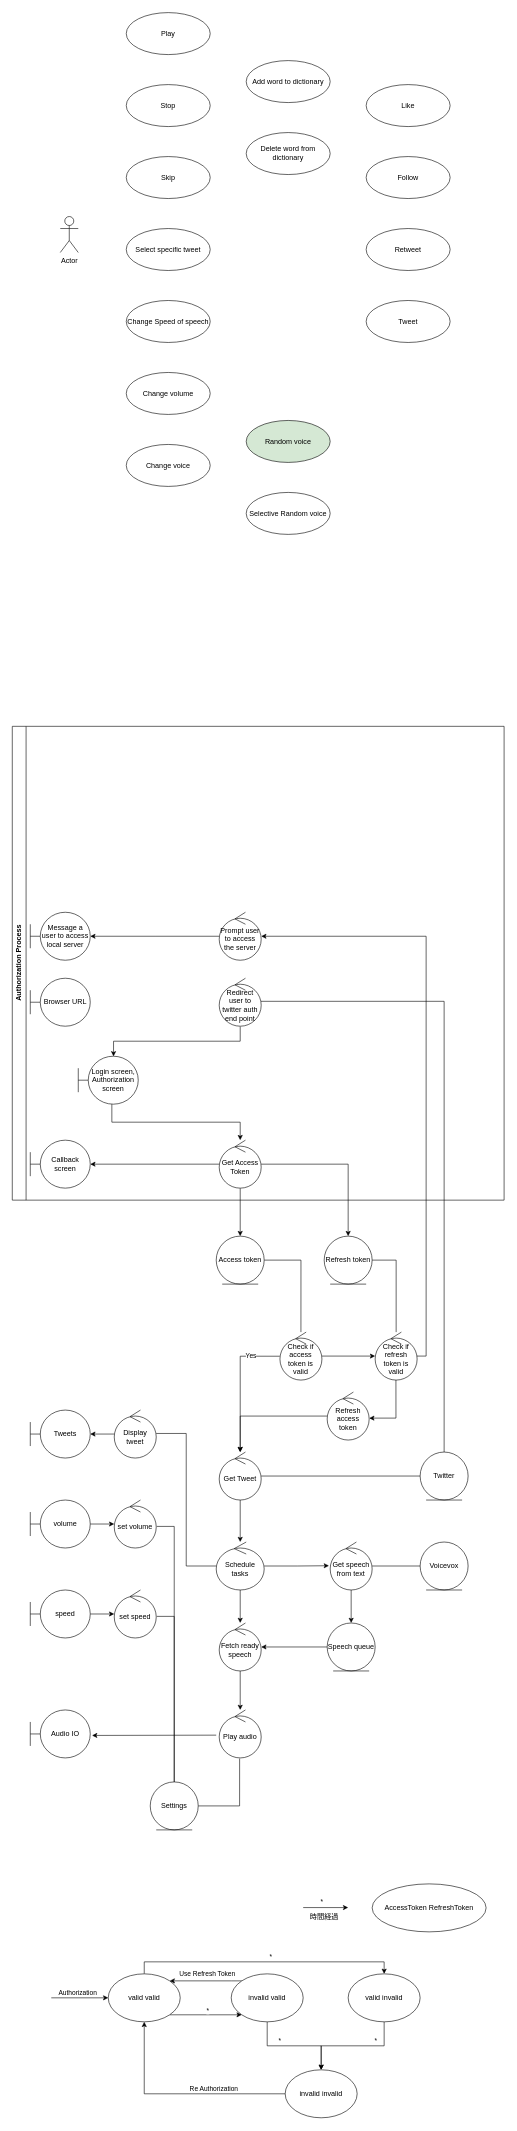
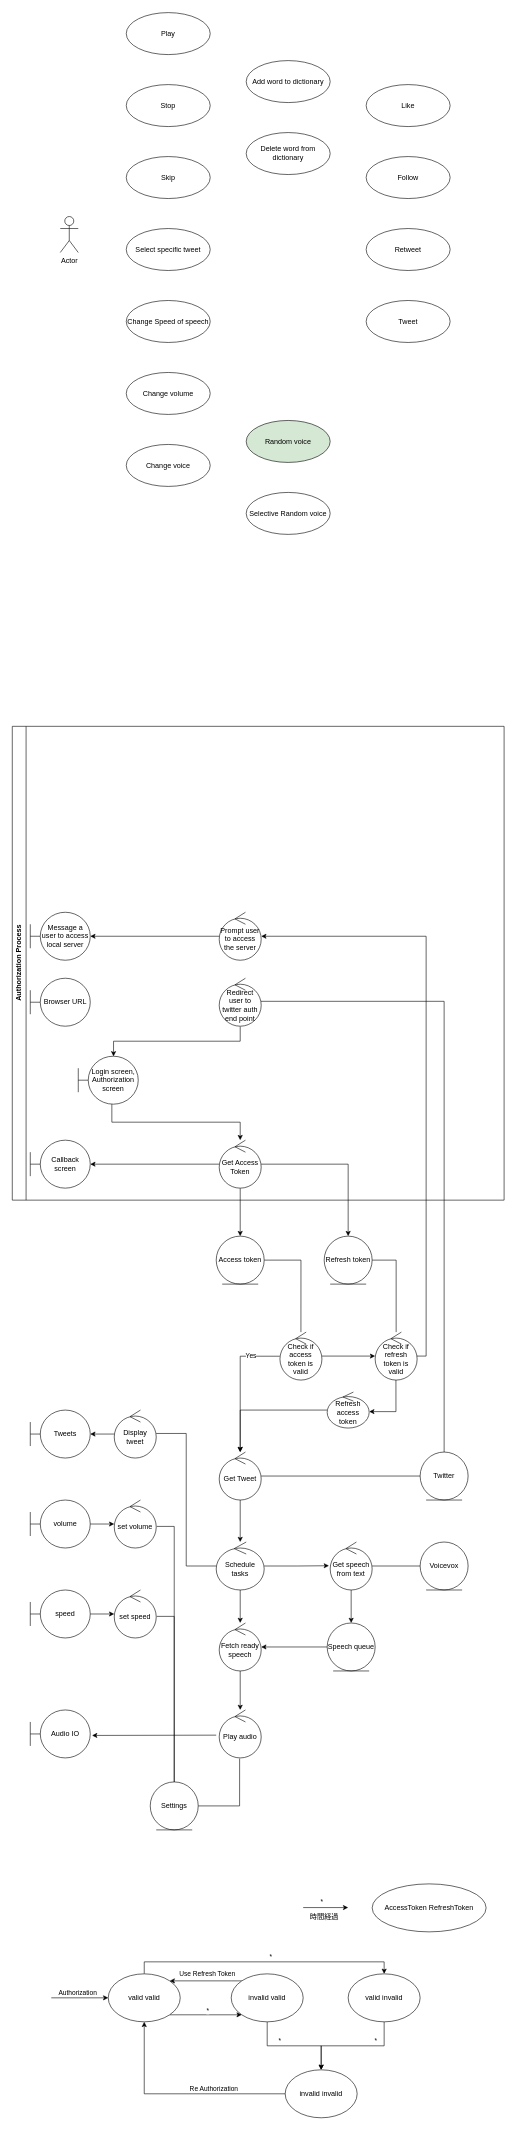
(348, 1416) -> (348, 1410)
